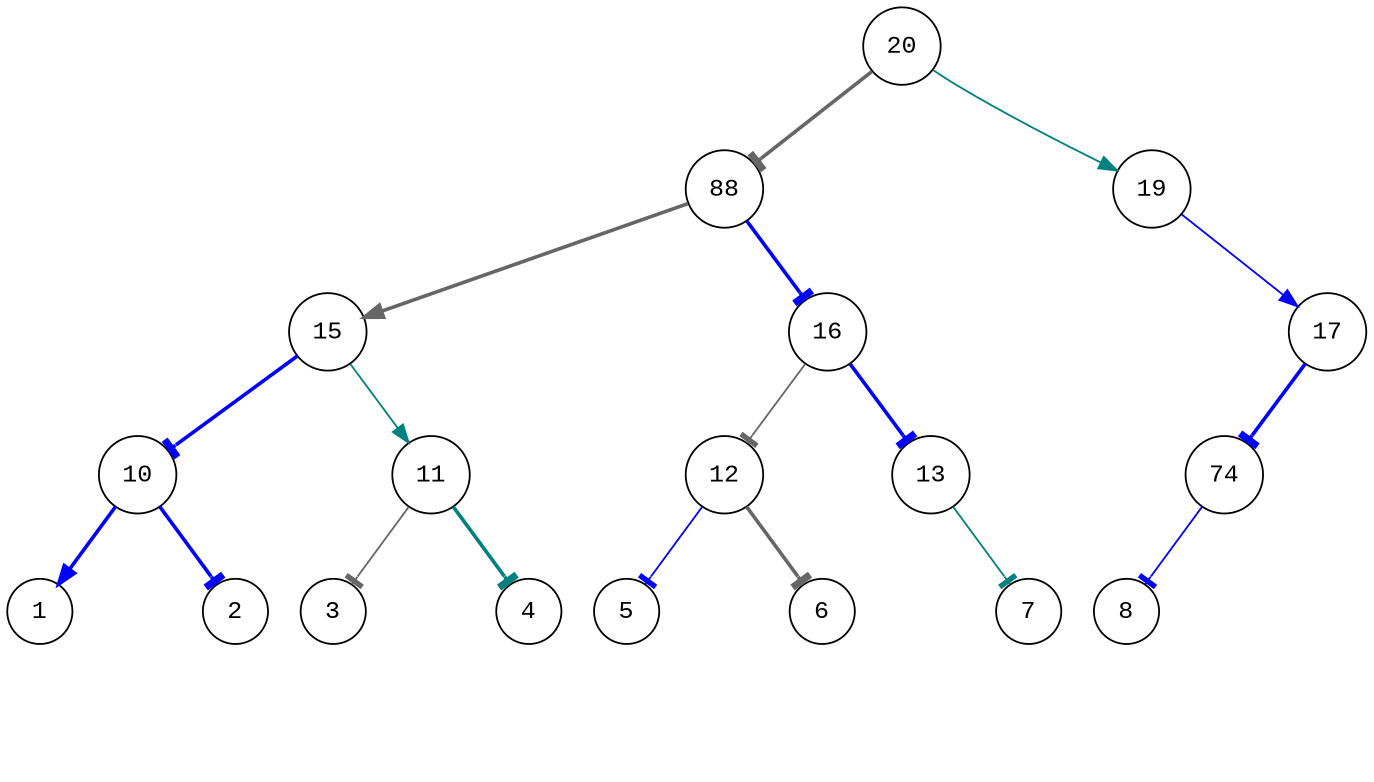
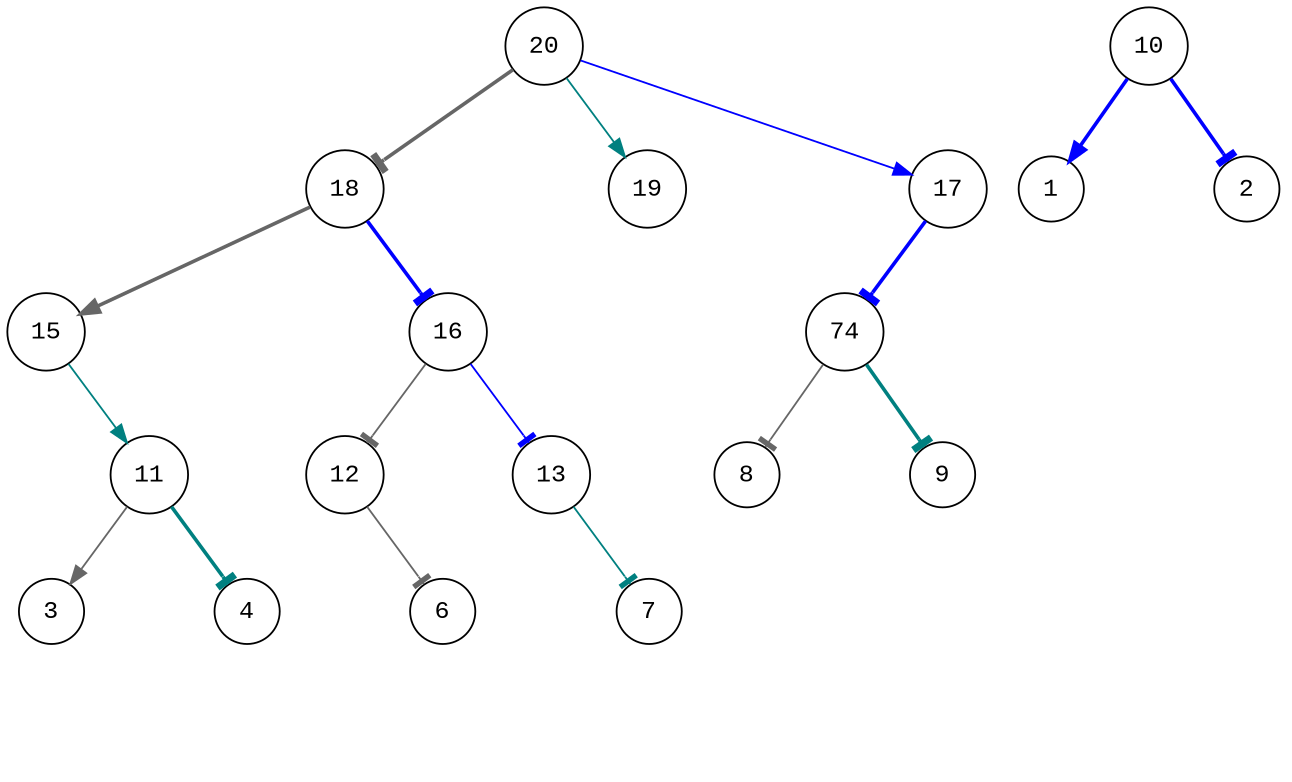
(724, 189) -> (345, 189)
(1232, 255) -> (737, 115)
(237, 400) -> none
(877, 400) -> (497, 400)
none -> (943, 475)
(383, 542) -> (104, 538)
(772, 542) -> (393, 542)
(1177, 542) -> (797, 402)
(627, 611) -> none
